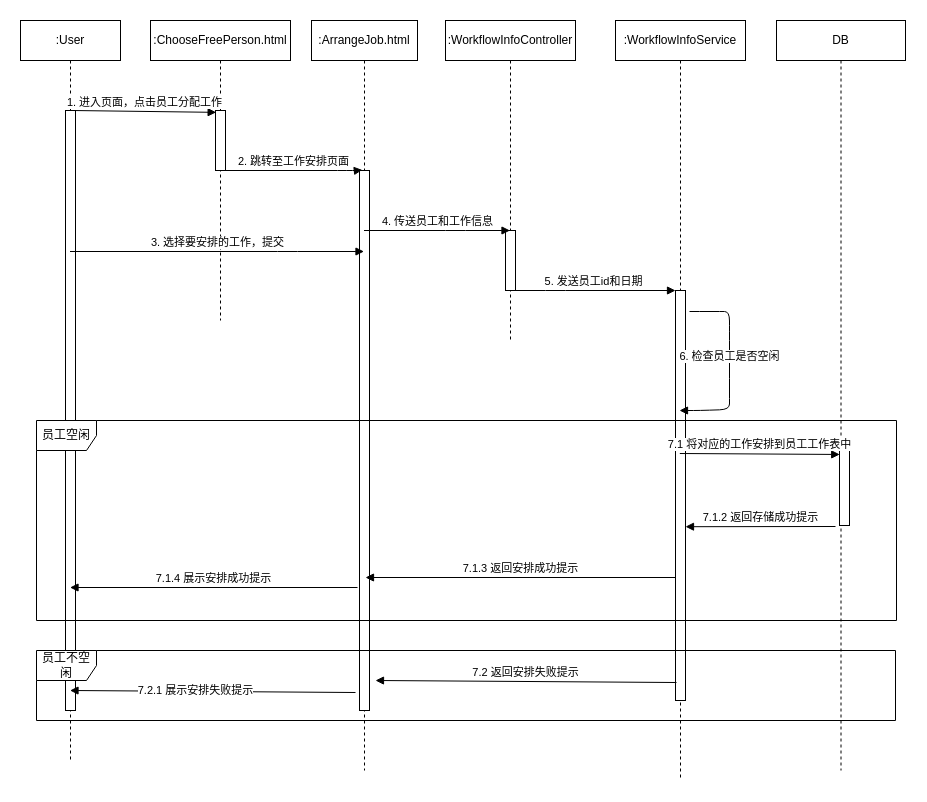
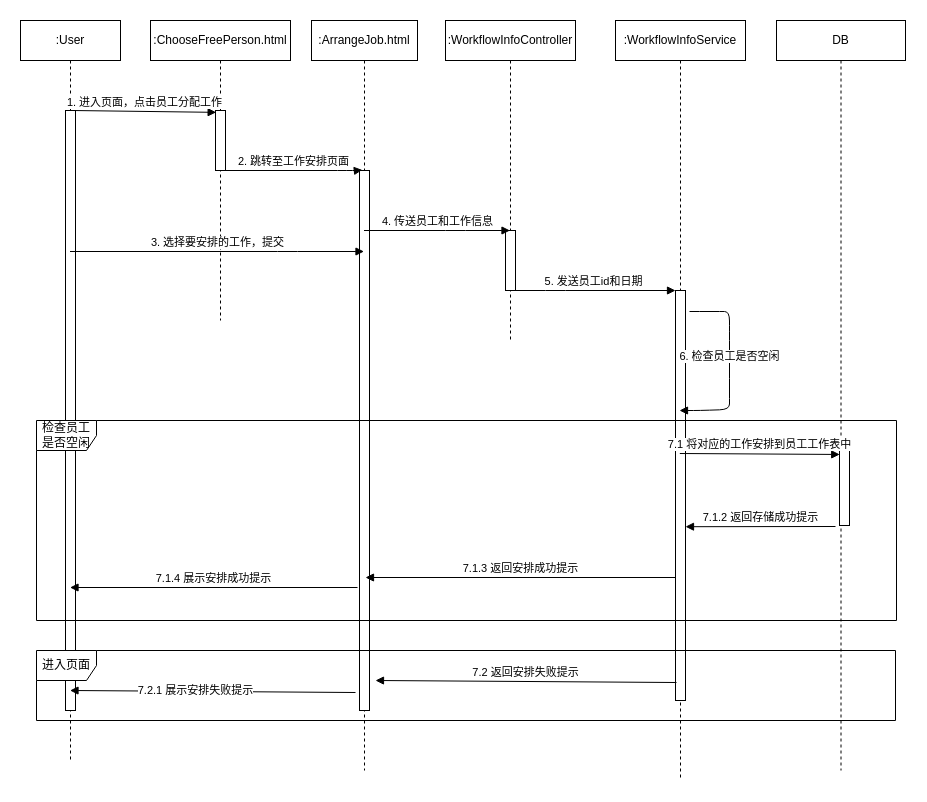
(67, 436) -> (67, 436)
(67, 666) -> (67, 666)
